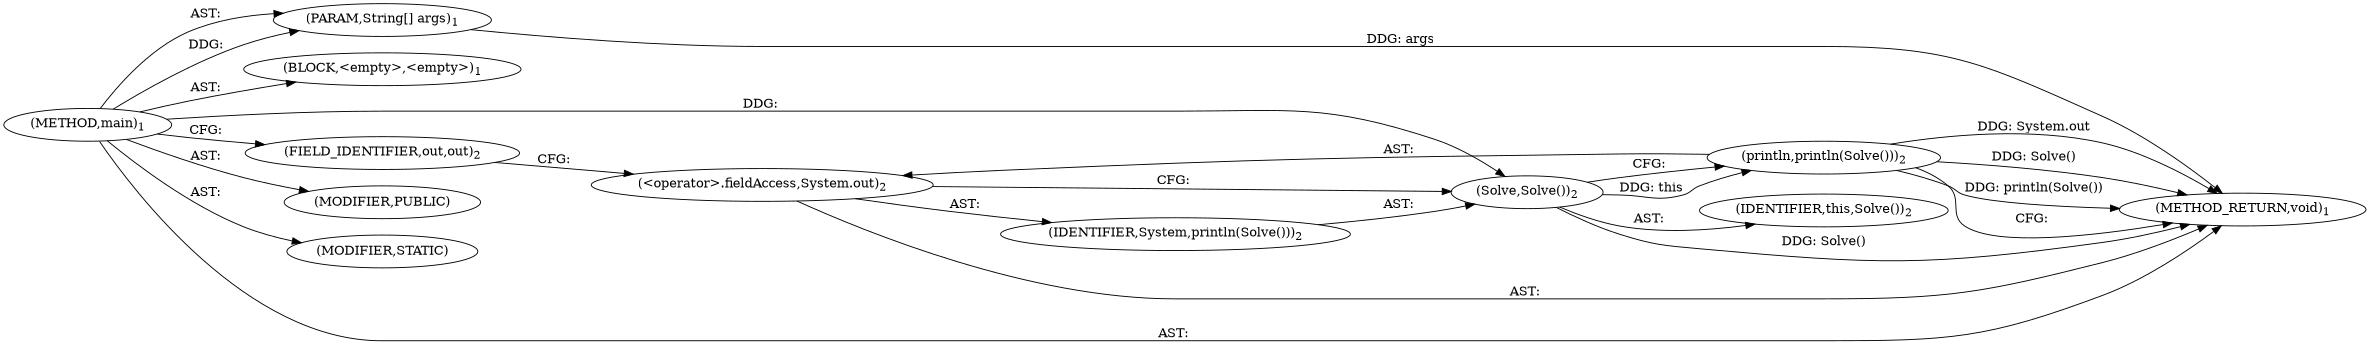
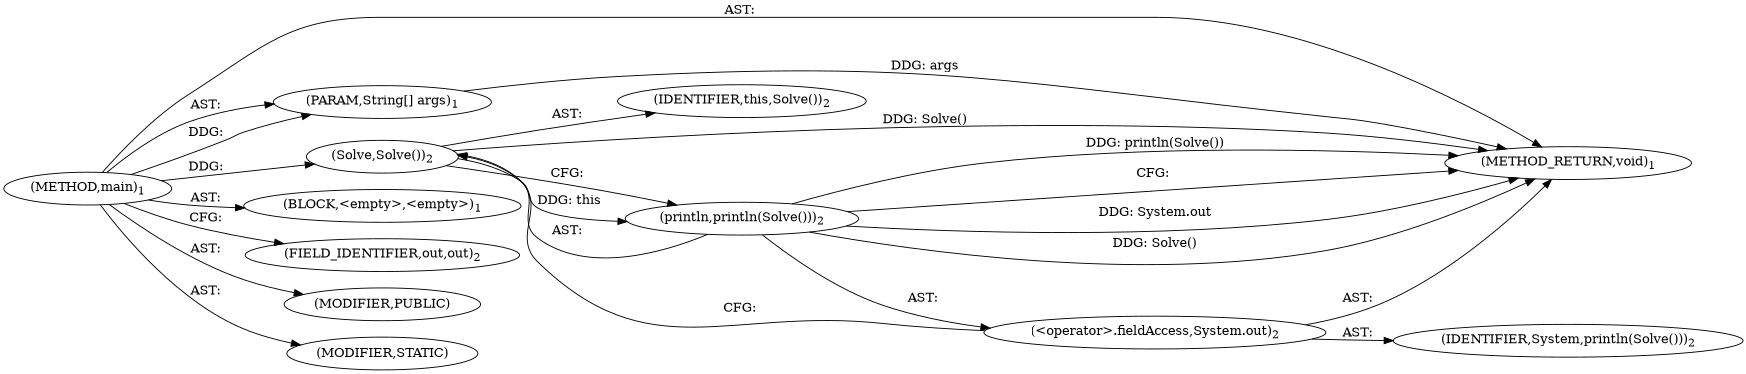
(559, 168) -> none
(1392, 217) -> (562, 251)
